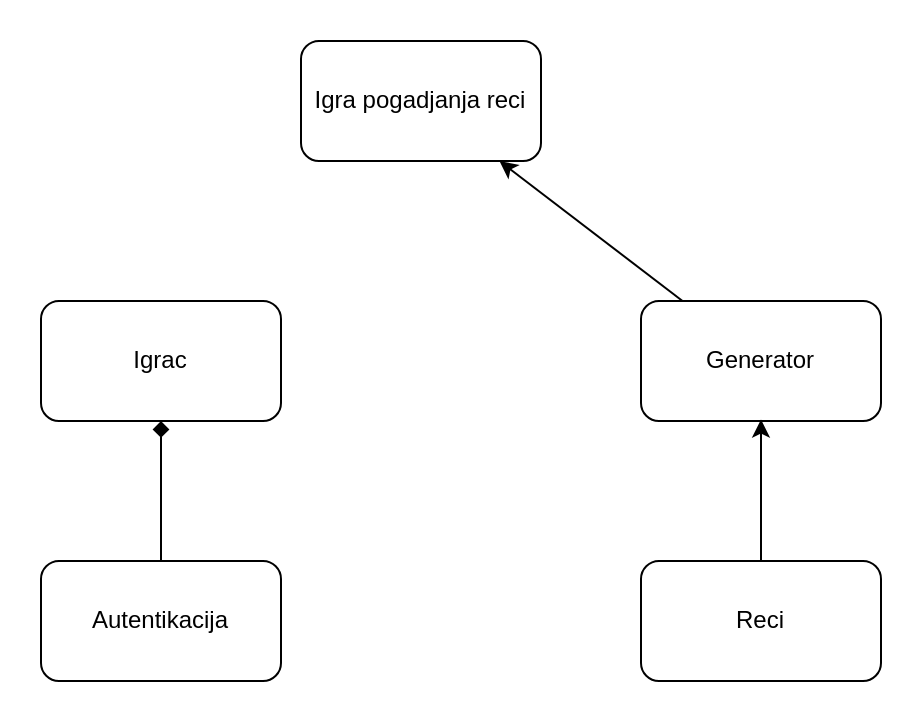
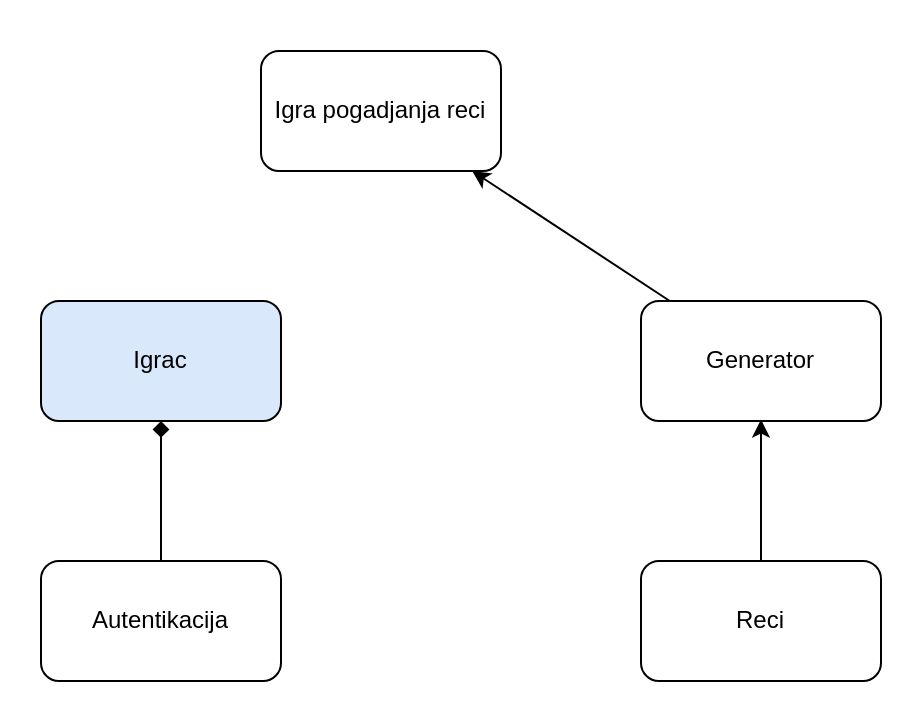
(421, 101) -> (381, 111)
(161, 361) -> (161, 361)
